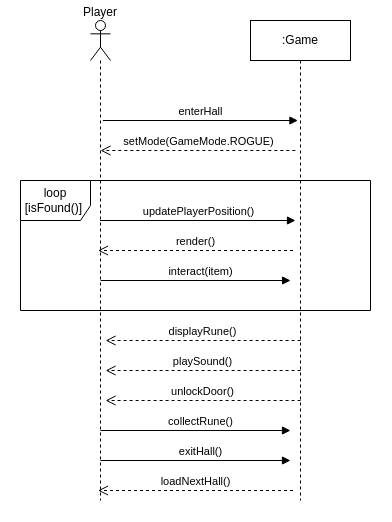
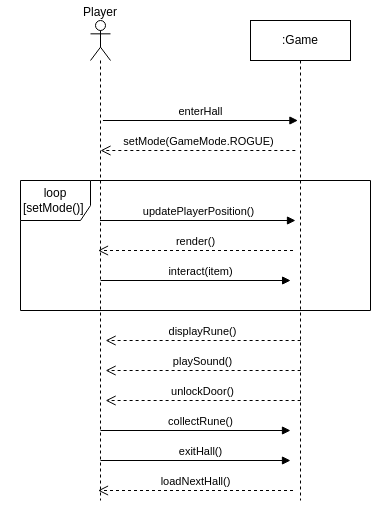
(56, 201) -> (56, 201)
